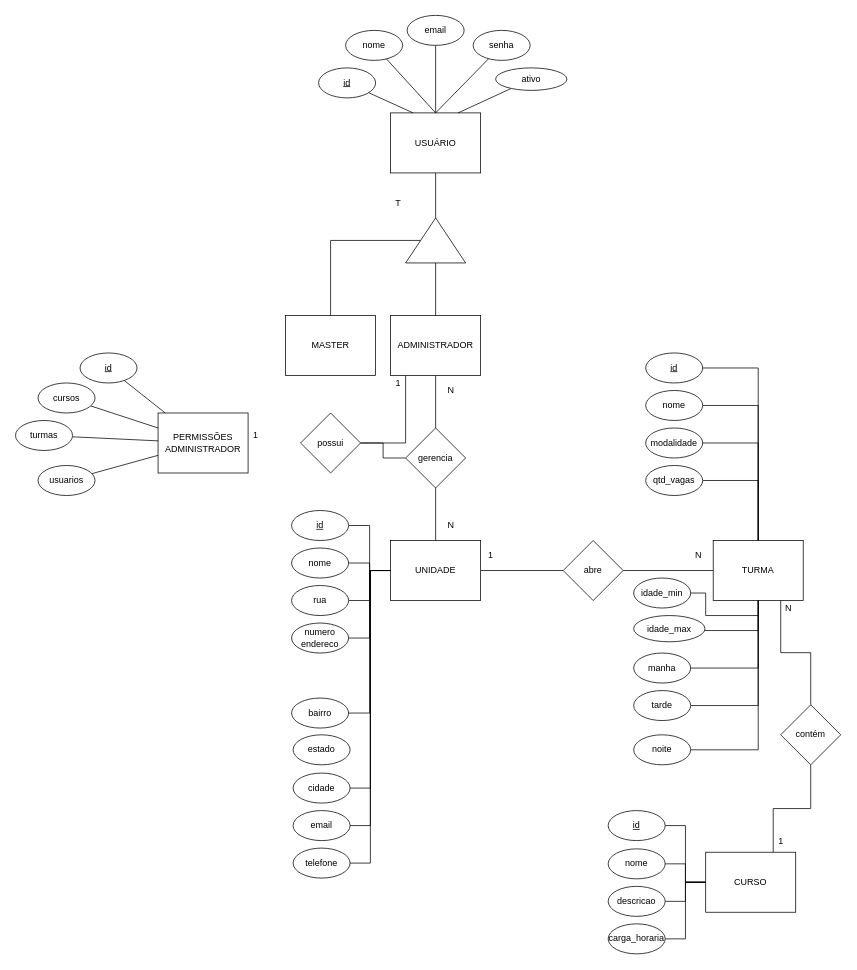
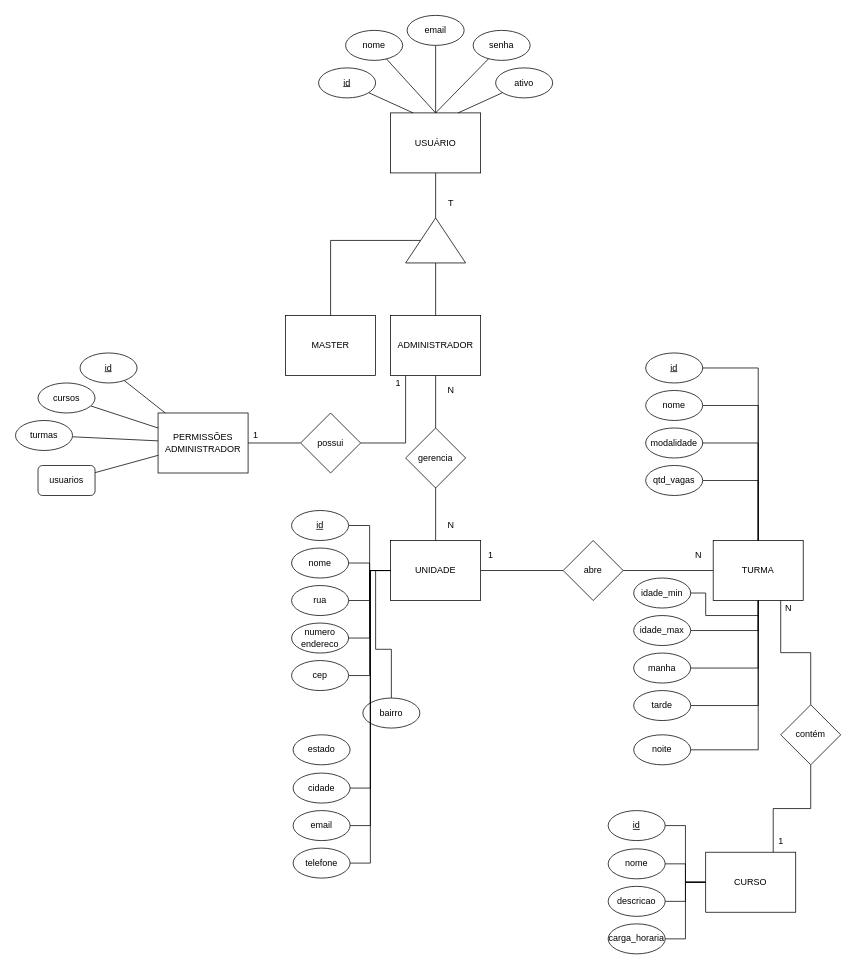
(531, 79) -> (524, 83)
(398, 203) -> (450, 203)
(387, 458) -> (274, 443)
(66, 480) -> (66, 480)
(669, 629) -> (662, 630)
none -> (320, 675)
none -> (357, 675)
(320, 713) -> (391, 713)
